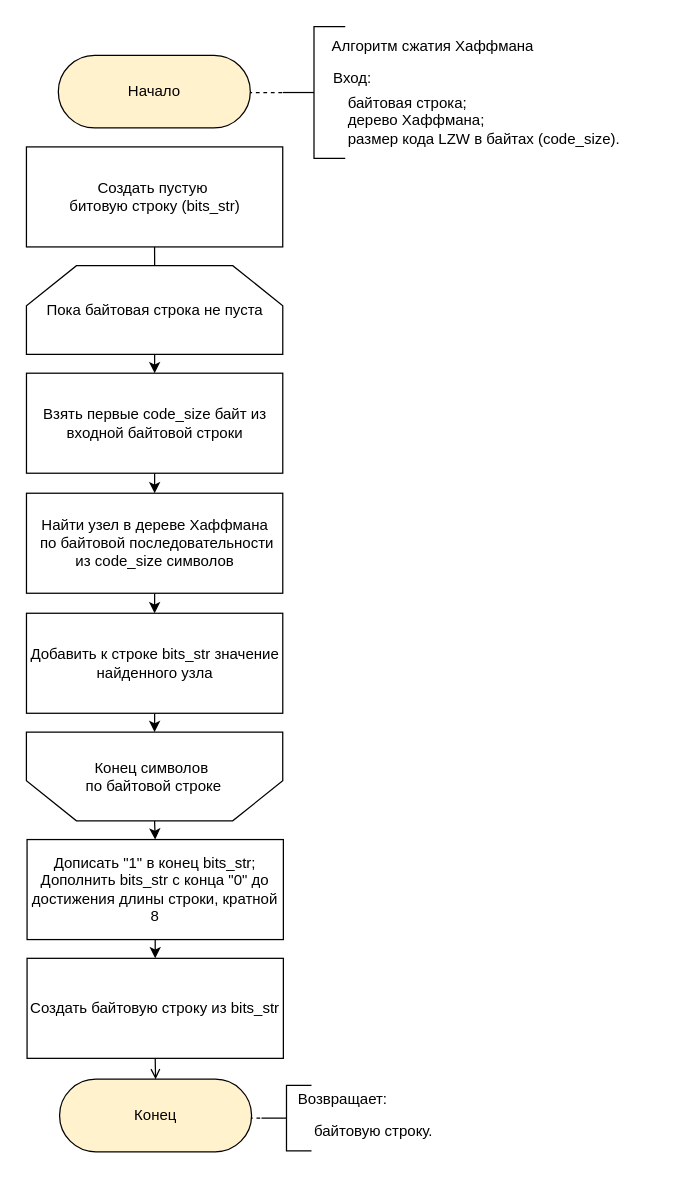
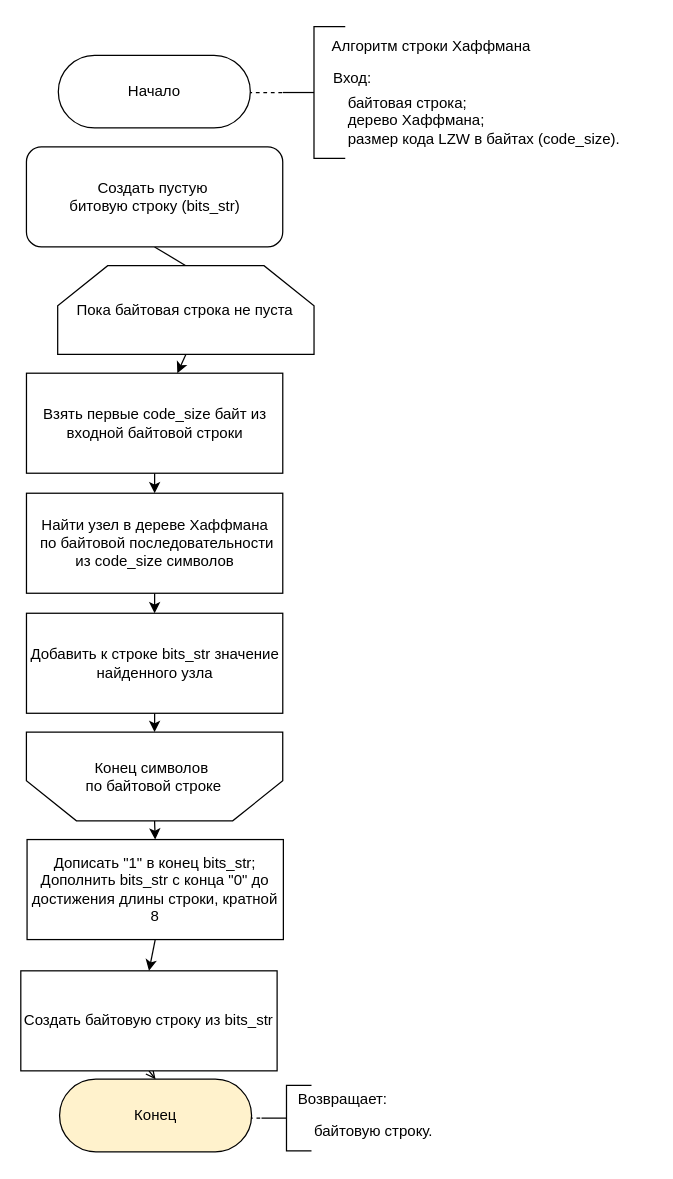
(437, 46) -> (437, 46)
(154, 92) -> (154, 92)
(154, 197) -> (154, 197)
(154, 310) -> (186, 310)
(155, 1008) -> (149, 1021)
